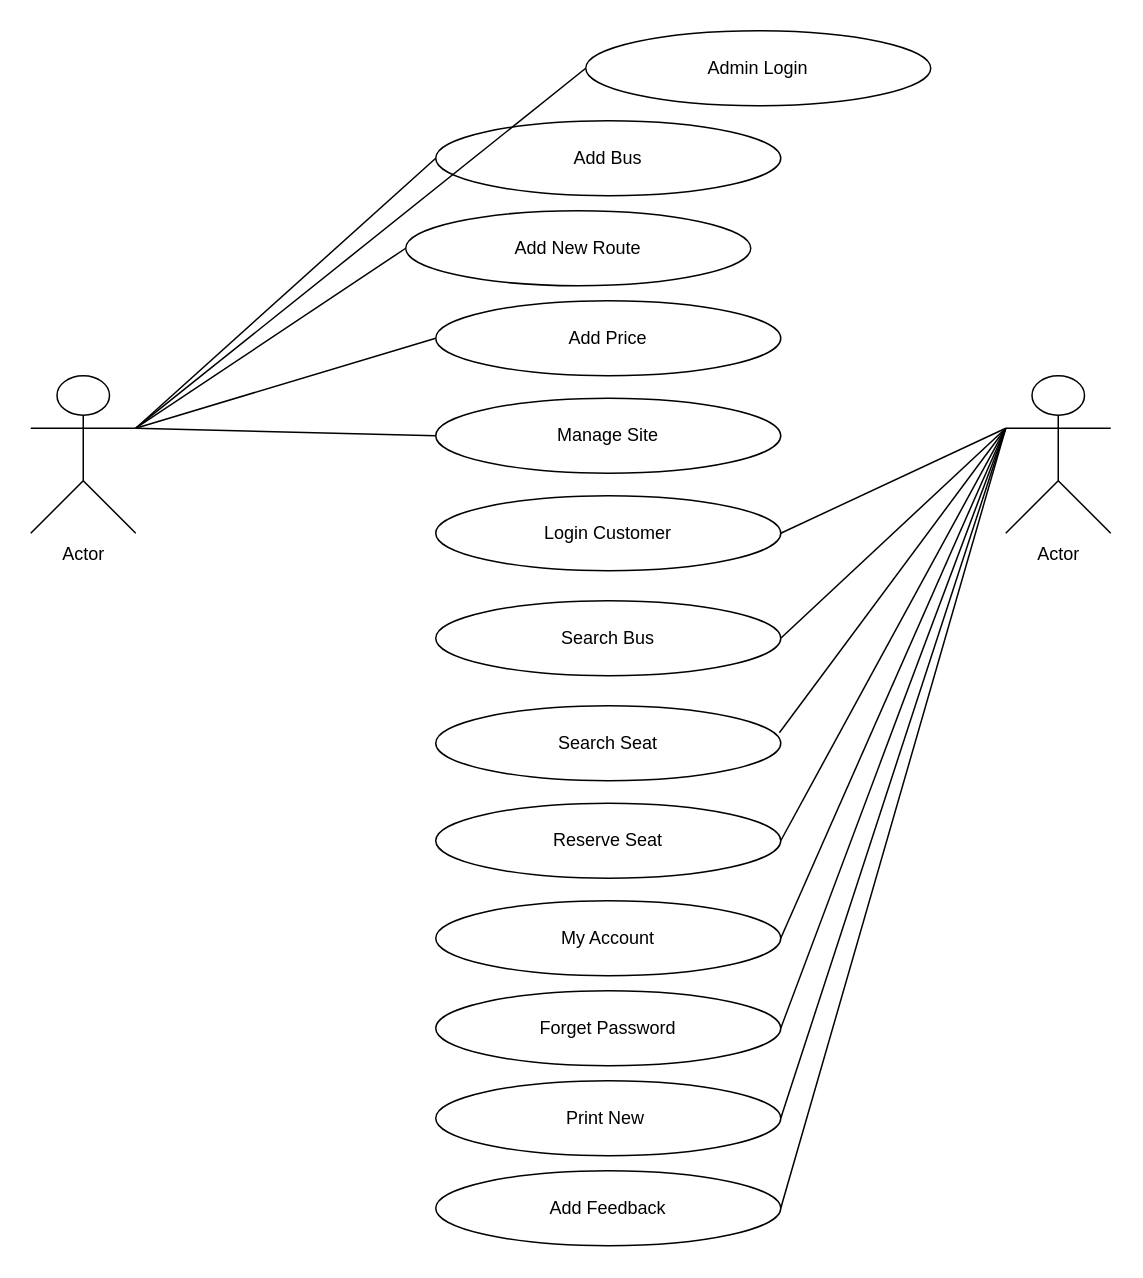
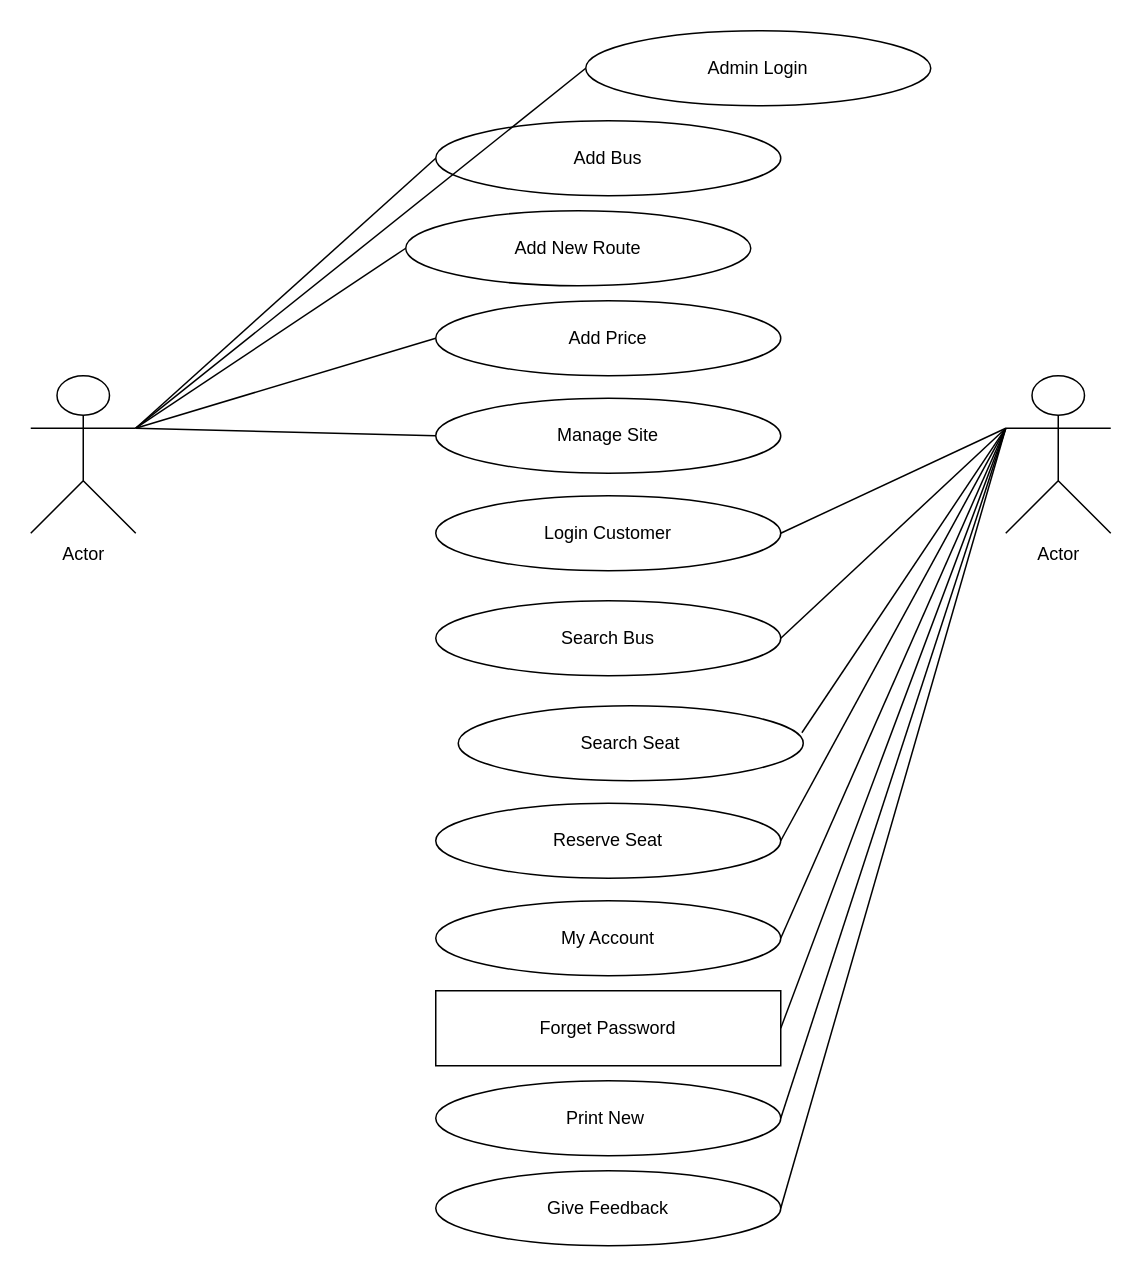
(608, 743) -> (631, 743)
(608, 1028) -> (608, 1028)
(608, 1208) -> (608, 1208)
